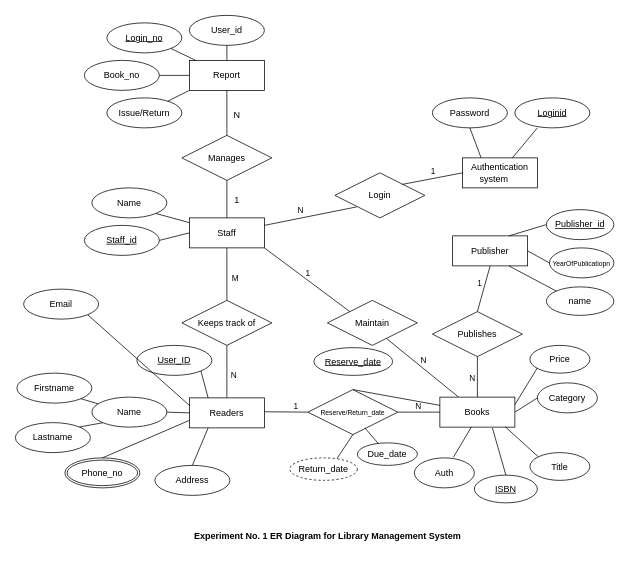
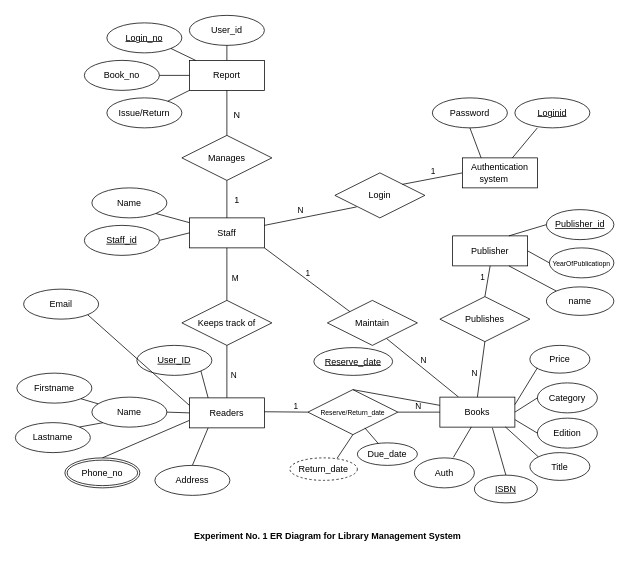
(477, 334) -> (485, 319)
none -> (526, 426)
none -> (567, 433)
